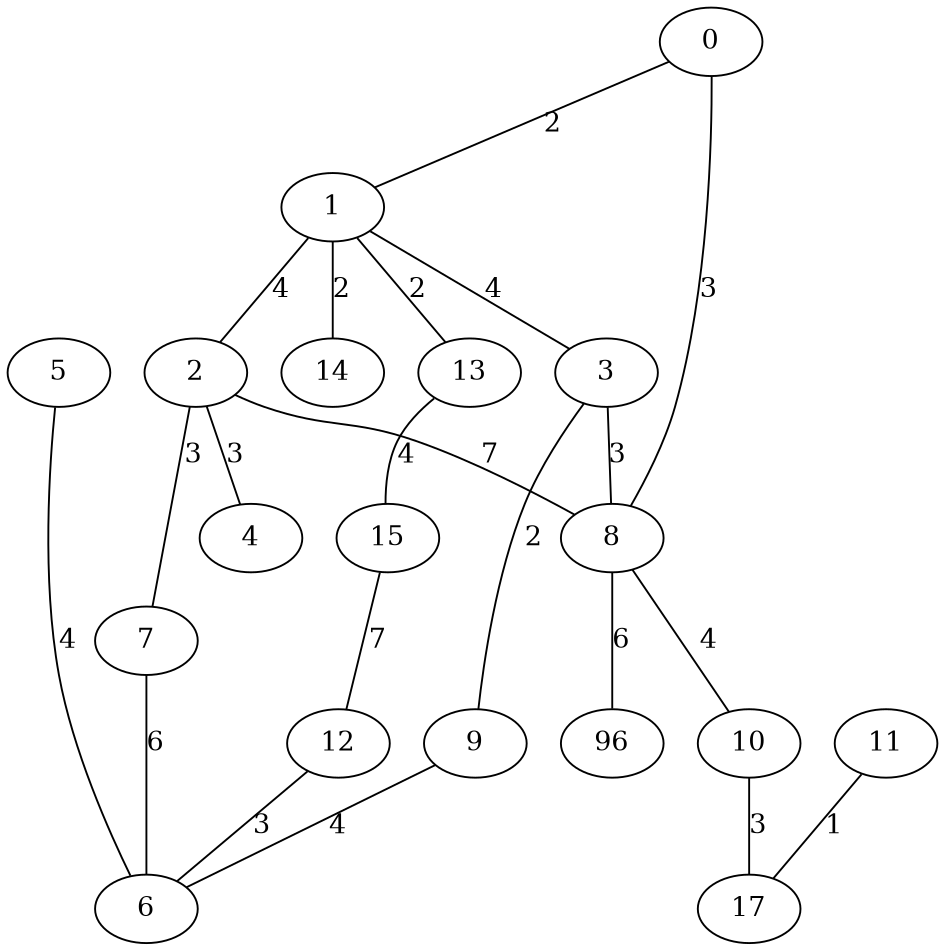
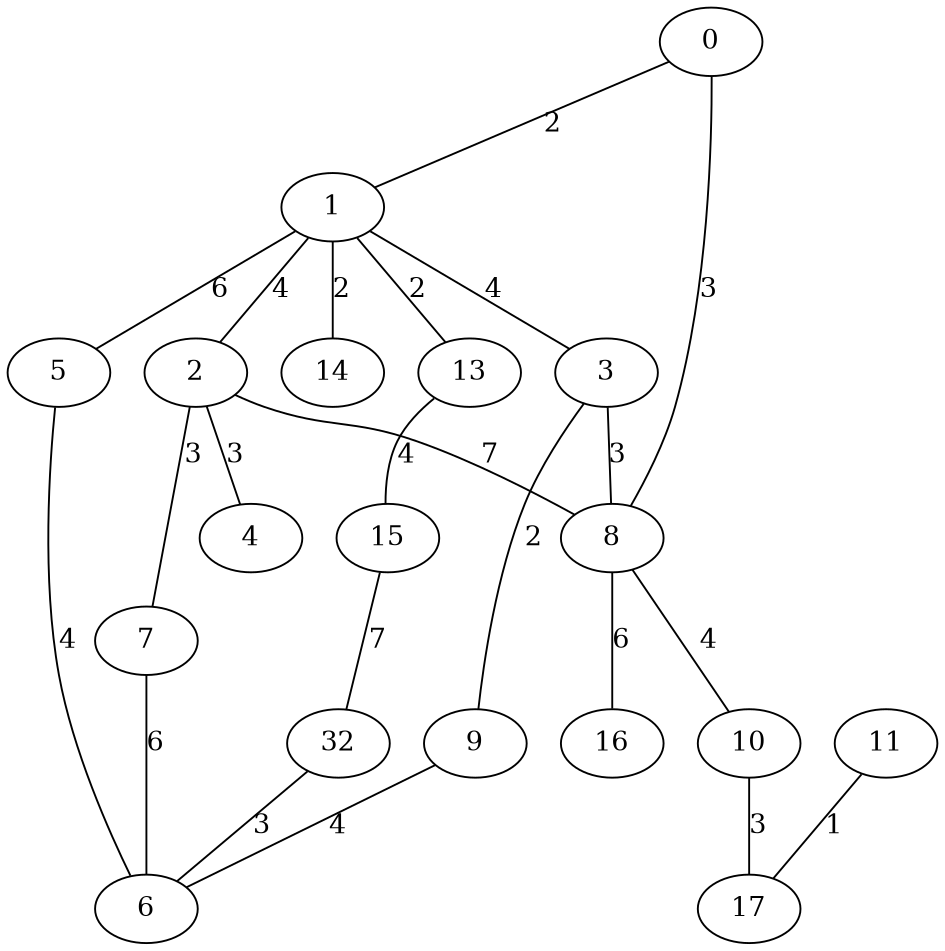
none -> (196, 290)
(338, 743) -> (338, 743)
(612, 743) -> (612, 743)
